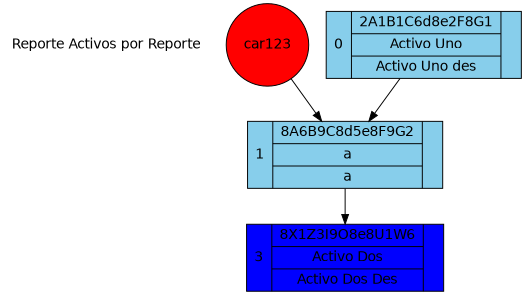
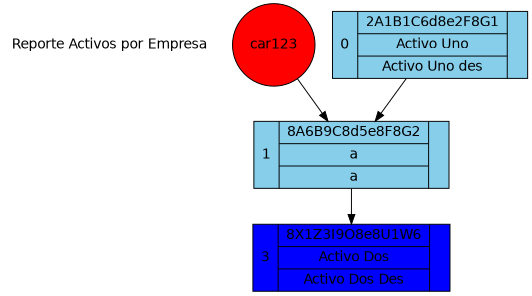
(106, 45) -> (110, 45)
(348, 132) -> (354, 132)
